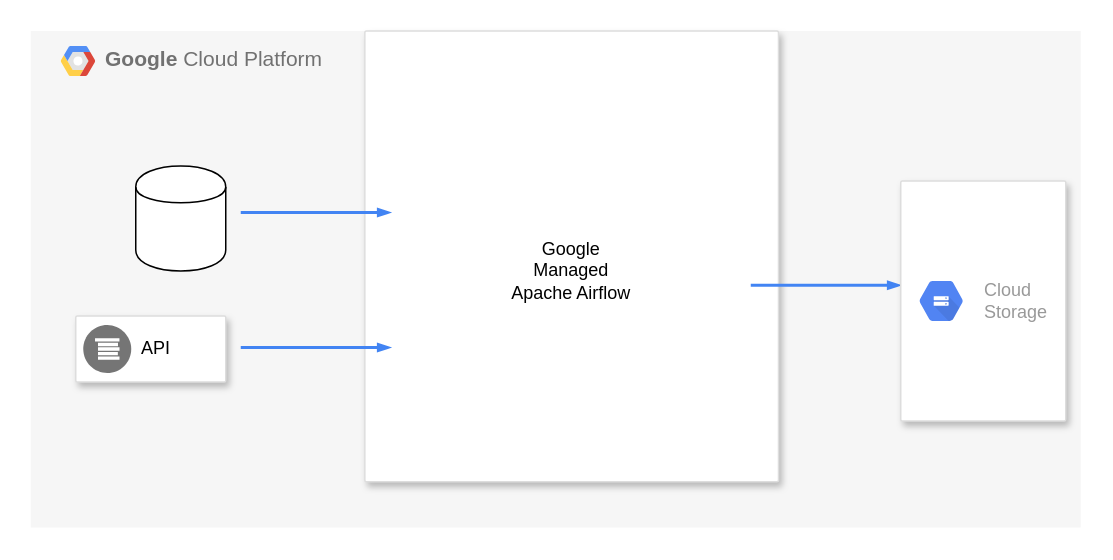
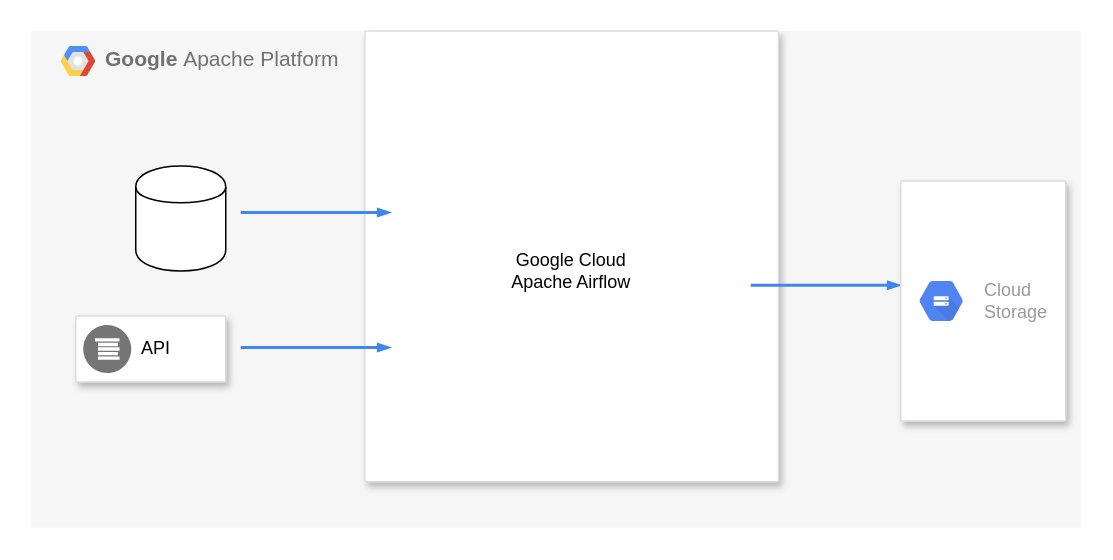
(216, 60) -> (224, 60)
(572, 271) -> (572, 271)
